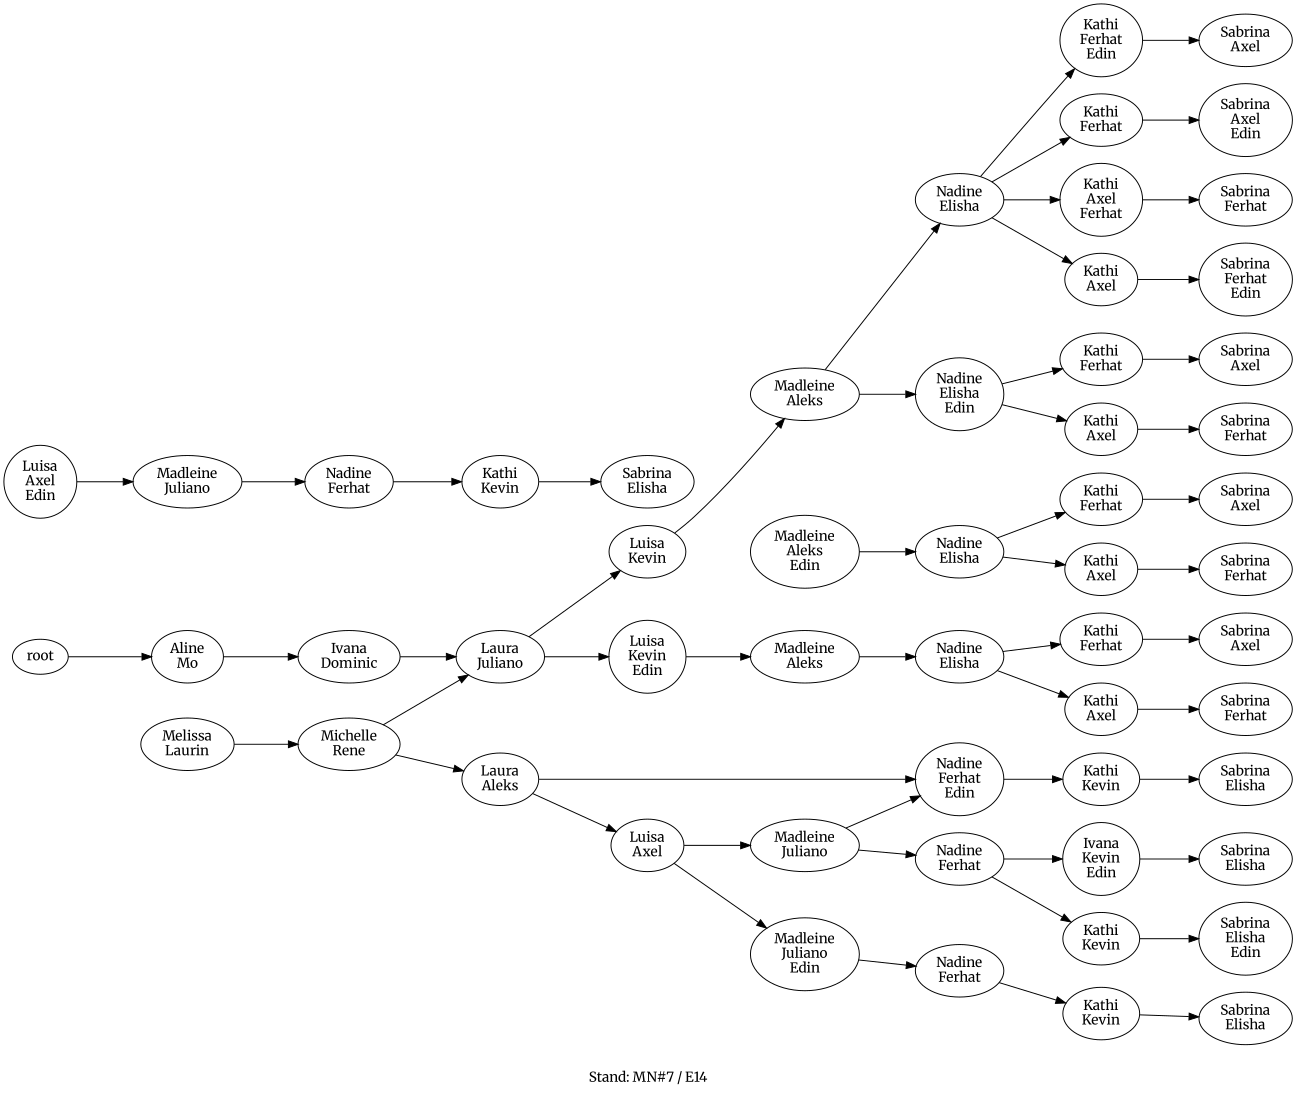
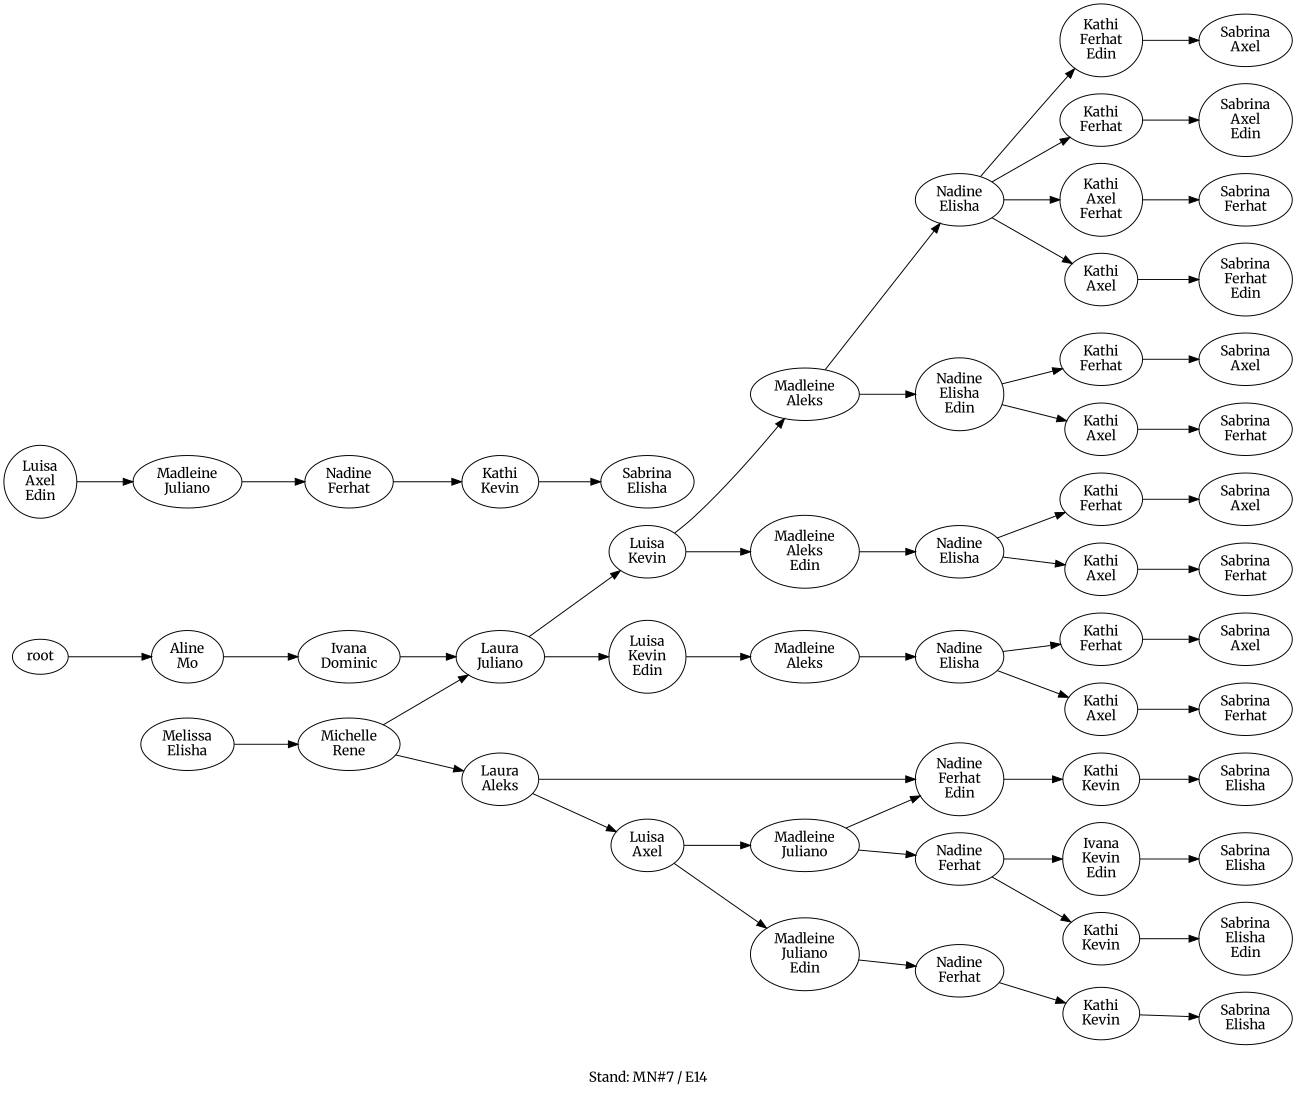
none -> (713, 552)
(187, 744) -> (187, 744)
